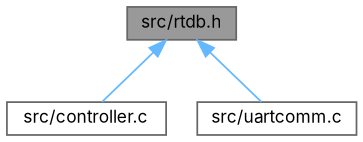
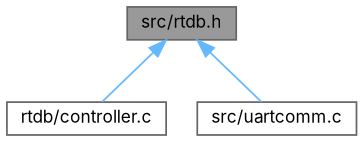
(87, 119) -> (87, 119)
